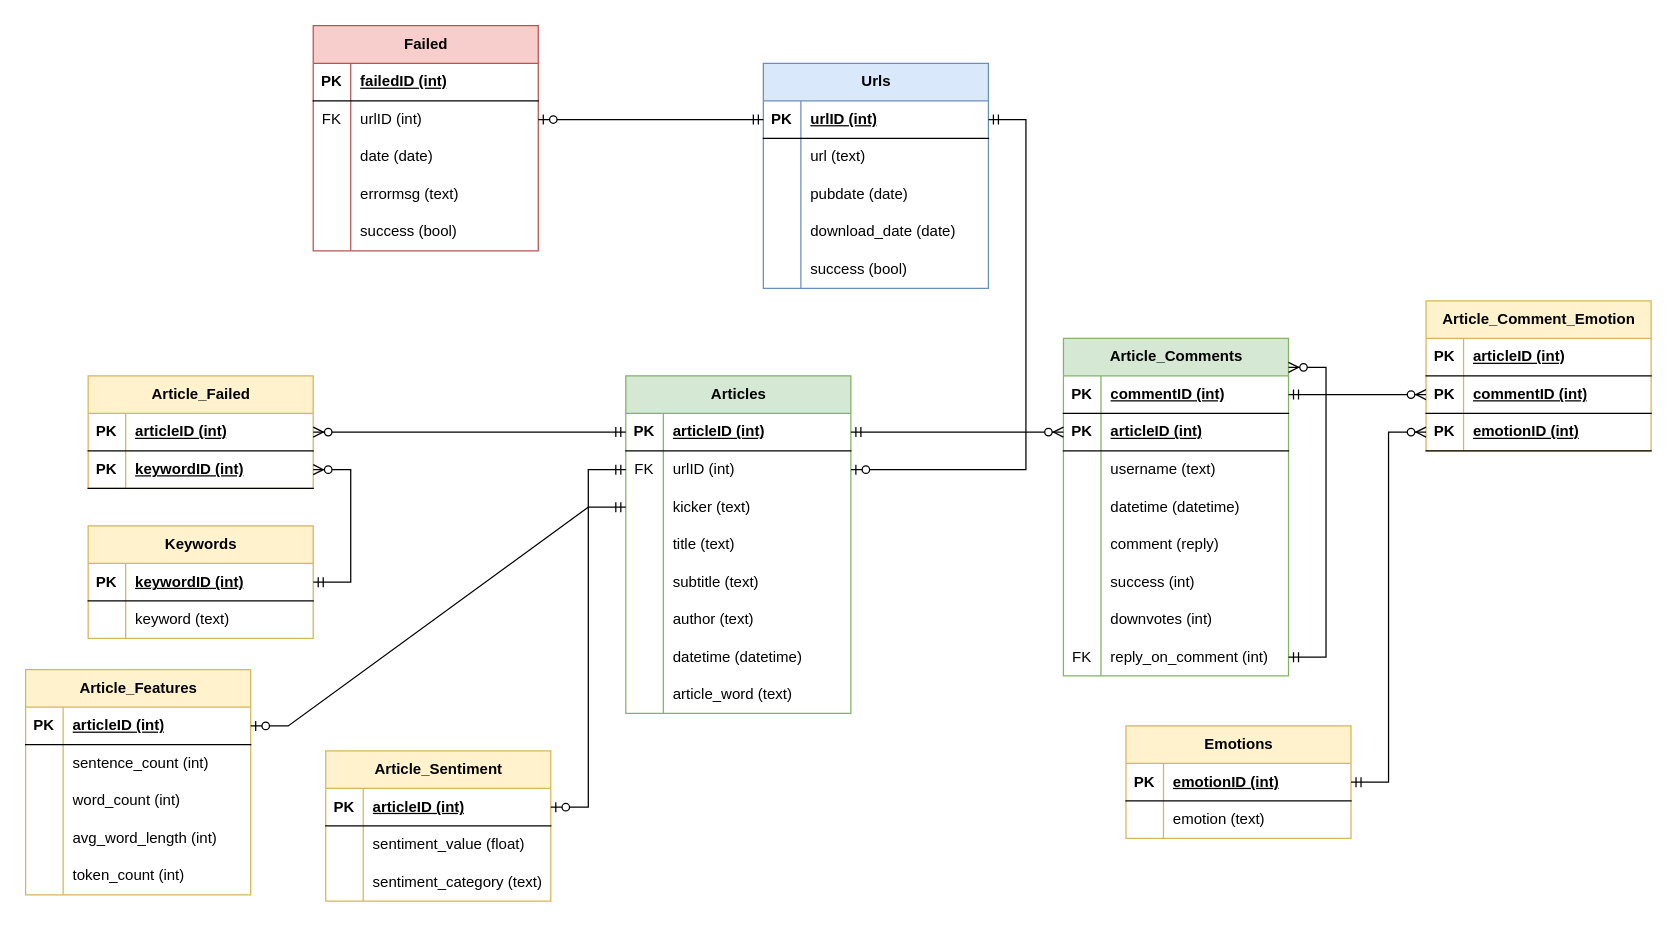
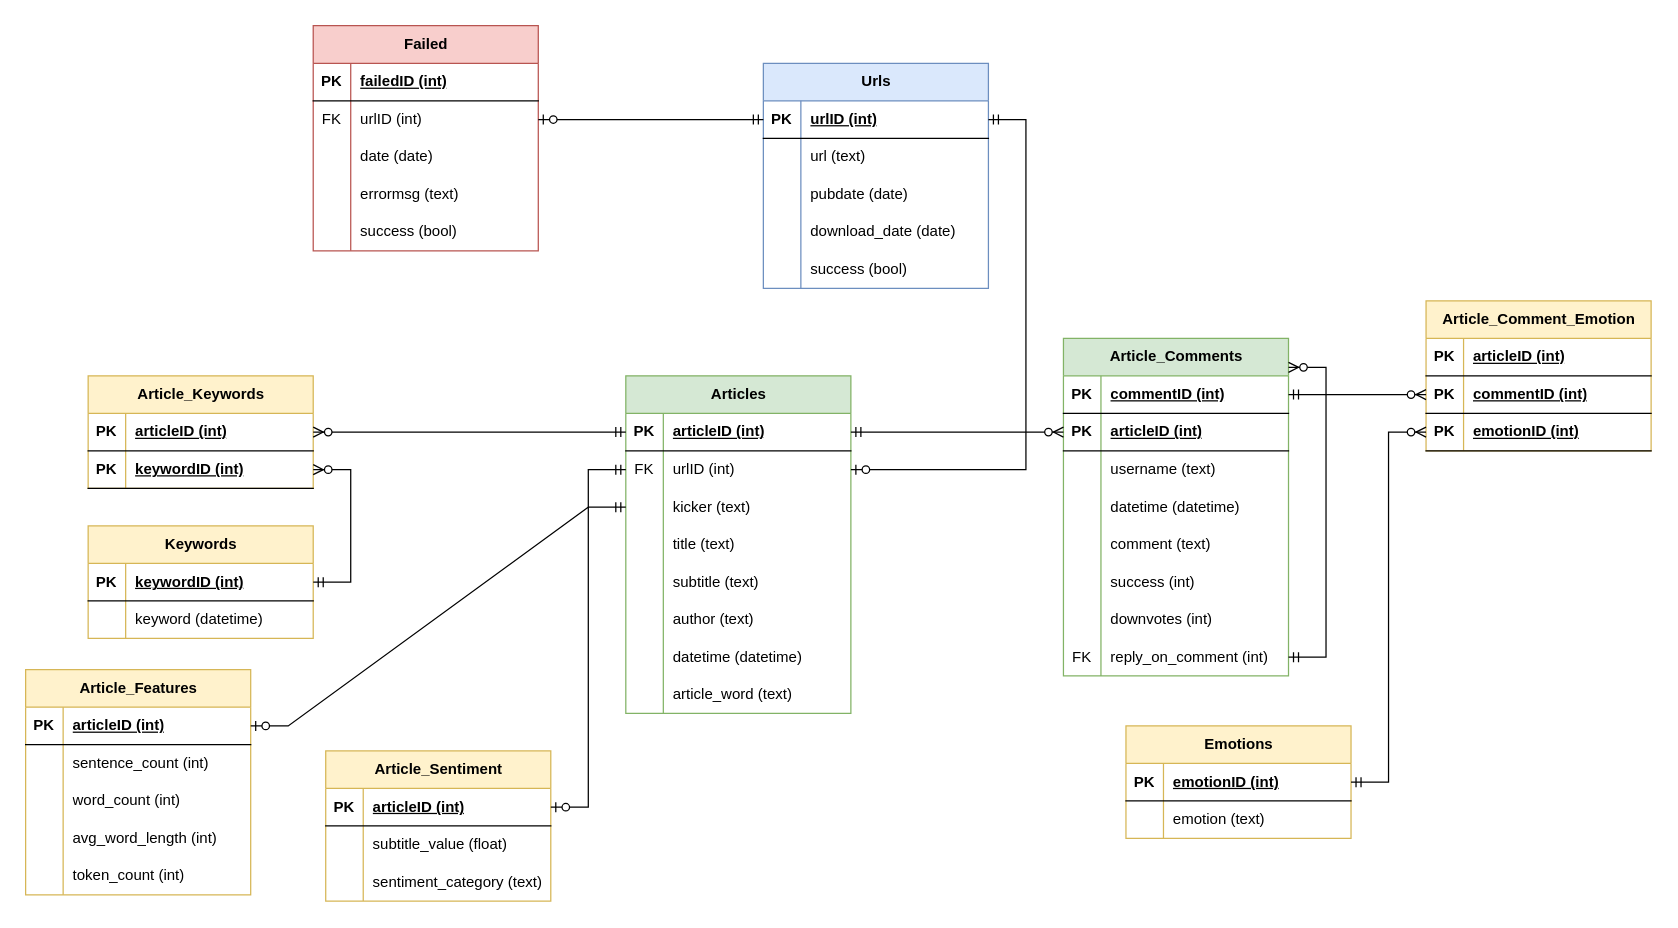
(201, 394) -> (201, 394)
(1170, 544) -> (1167, 544)
(192, 619) -> (207, 619)
(462, 844) -> (456, 844)
